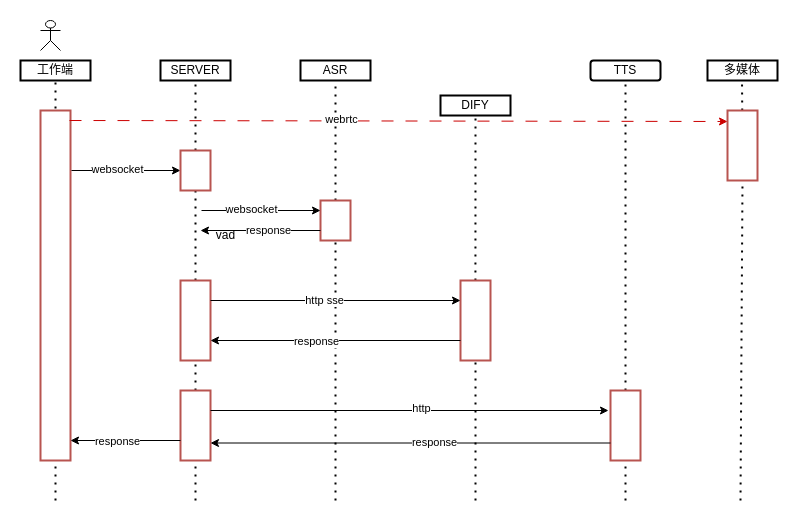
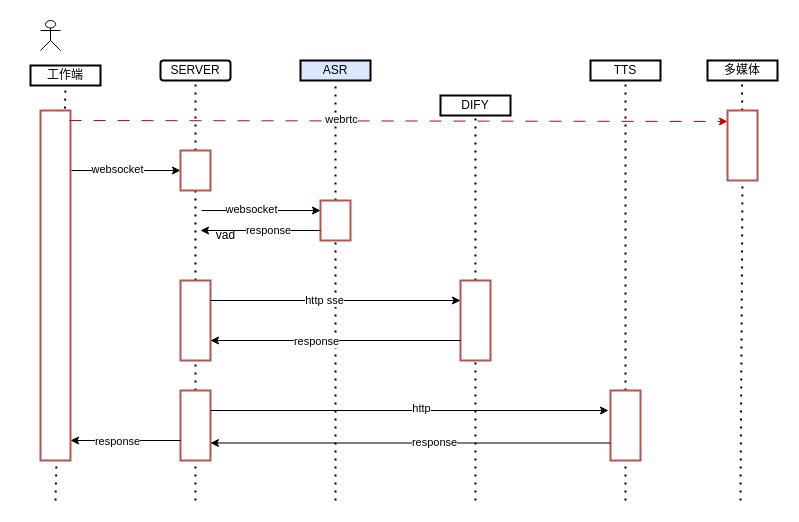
(56, 71) -> (66, 76)
(196, 71) -> (196, 71)
(336, 71) -> (336, 71)
(626, 71) -> (626, 71)
